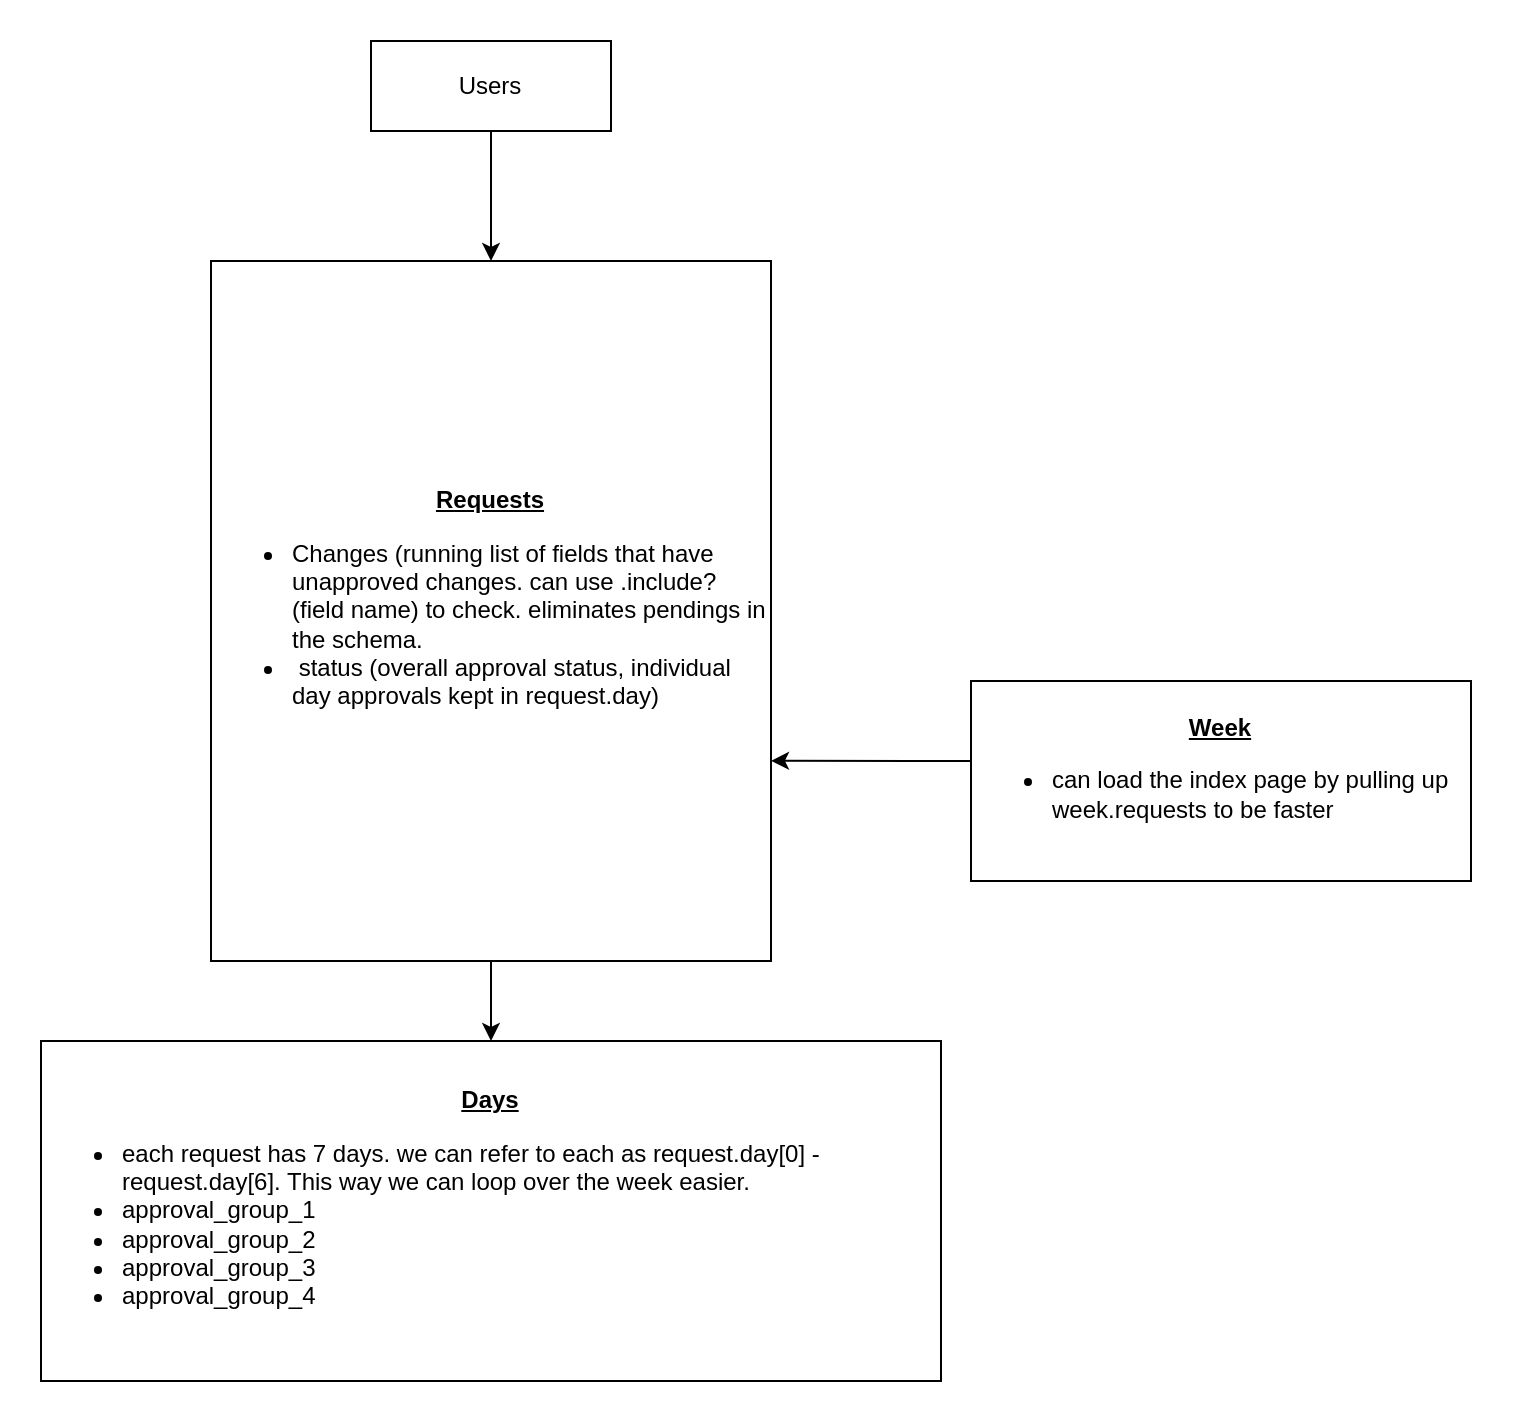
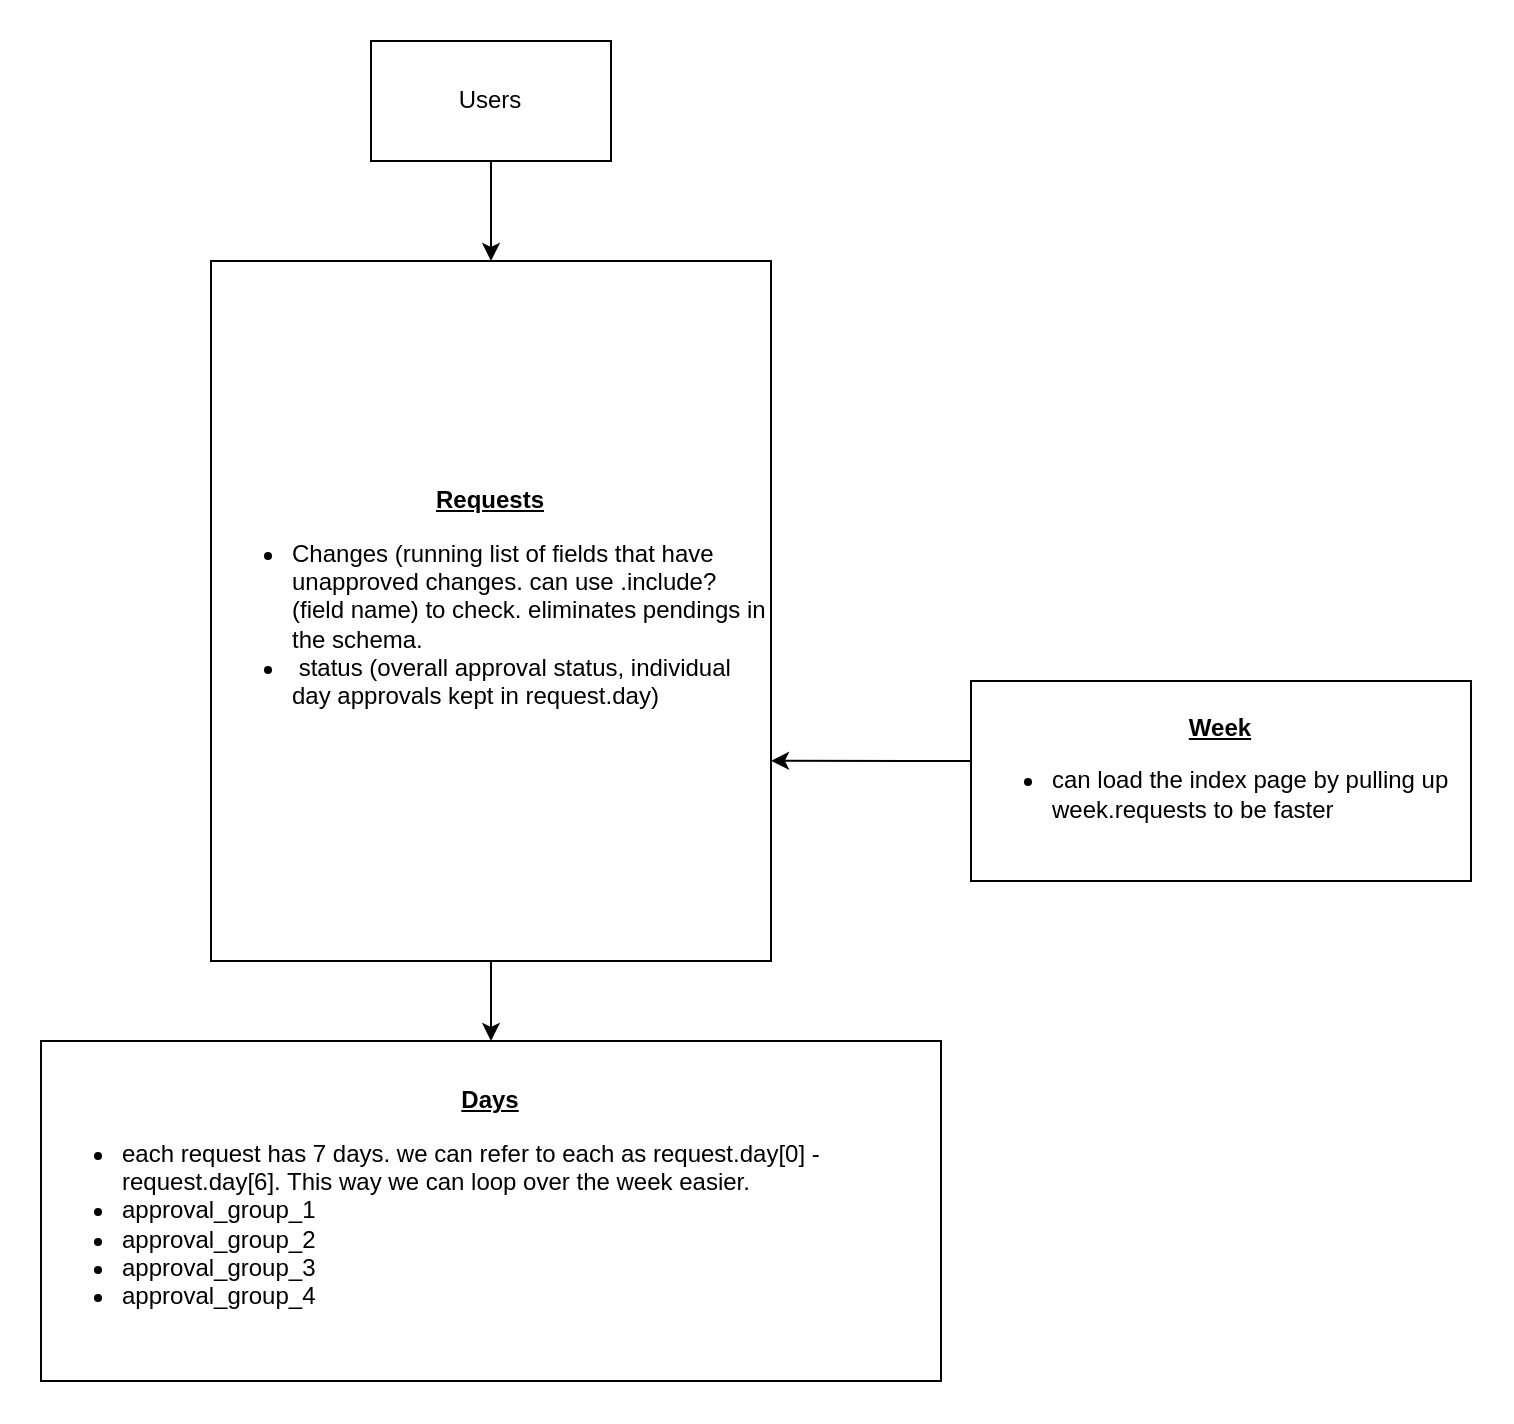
(491, 86) -> (491, 101)
